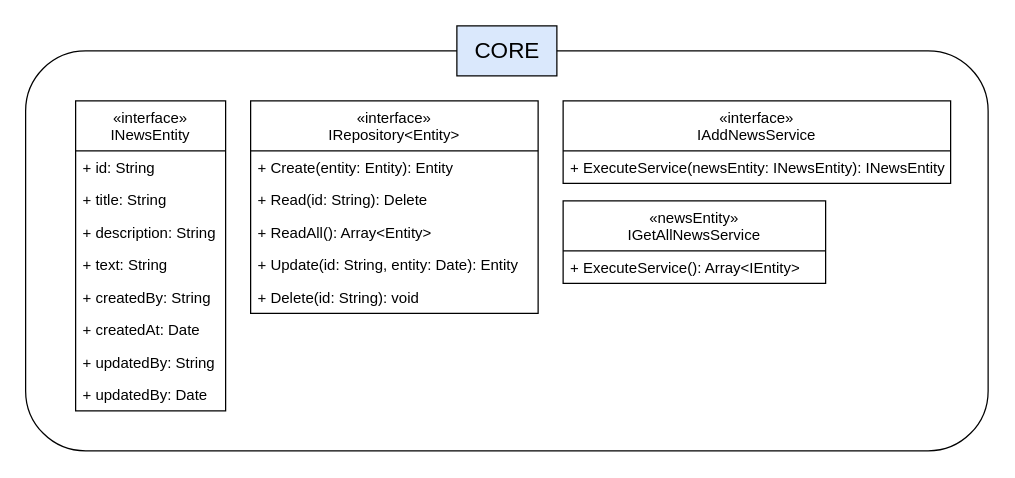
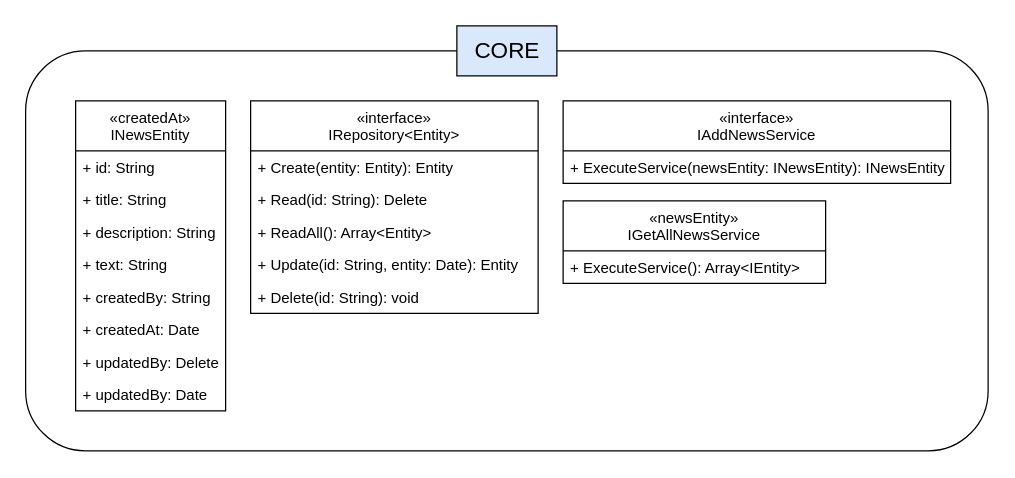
(150, 118) -> (150, 118)
(155, 363) -> (155, 363)
